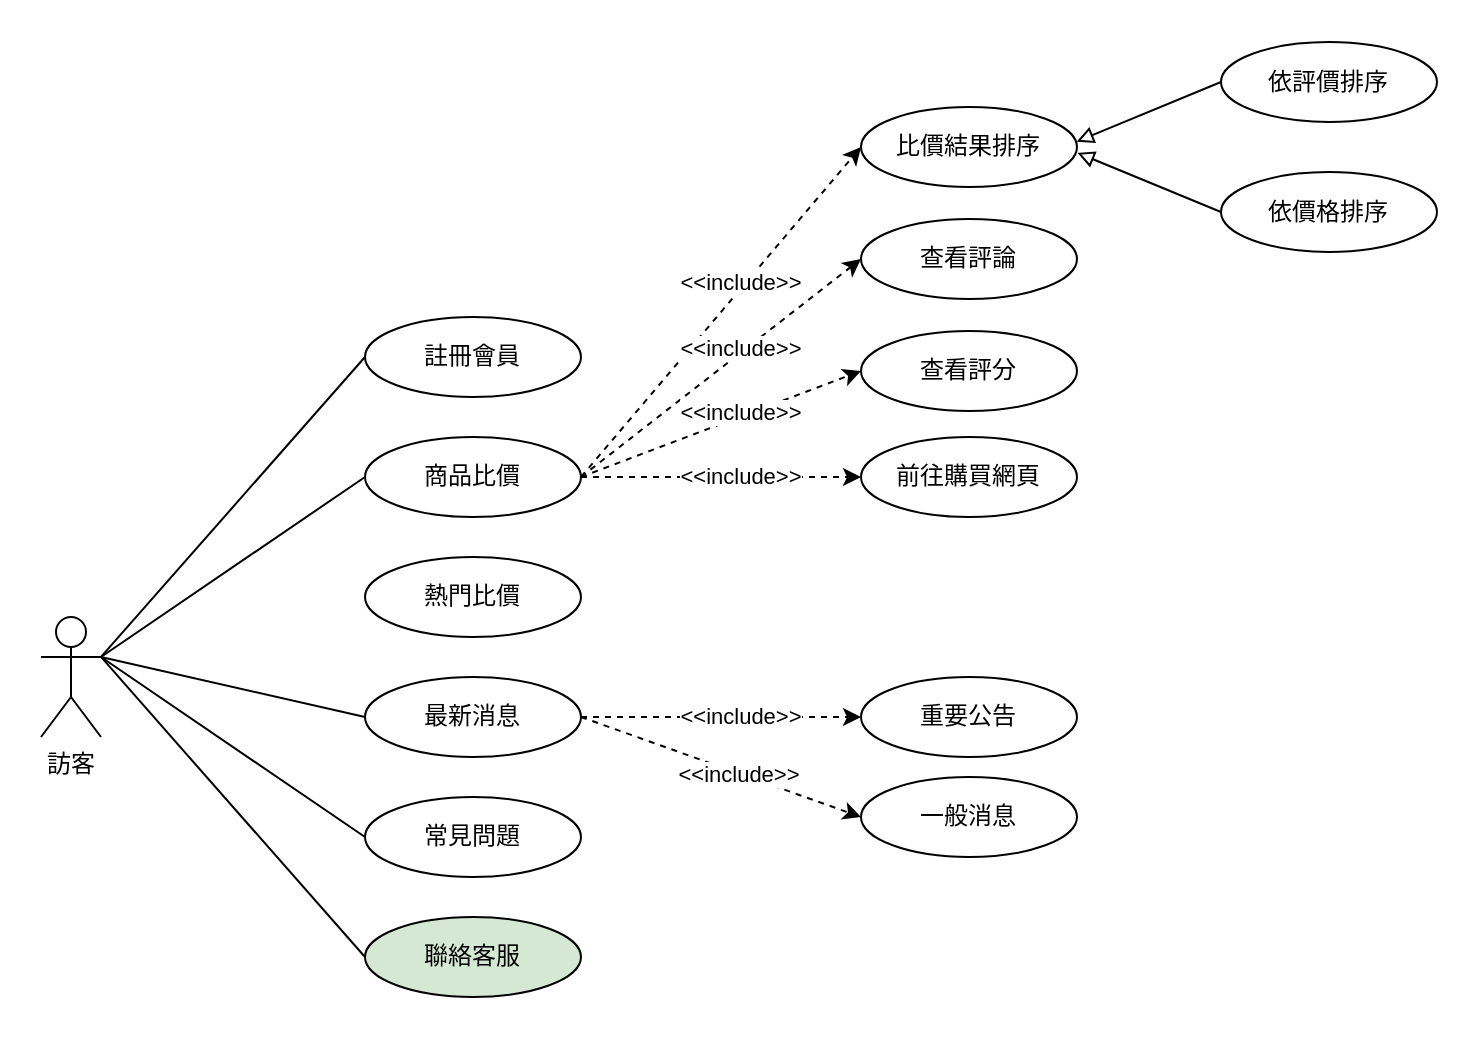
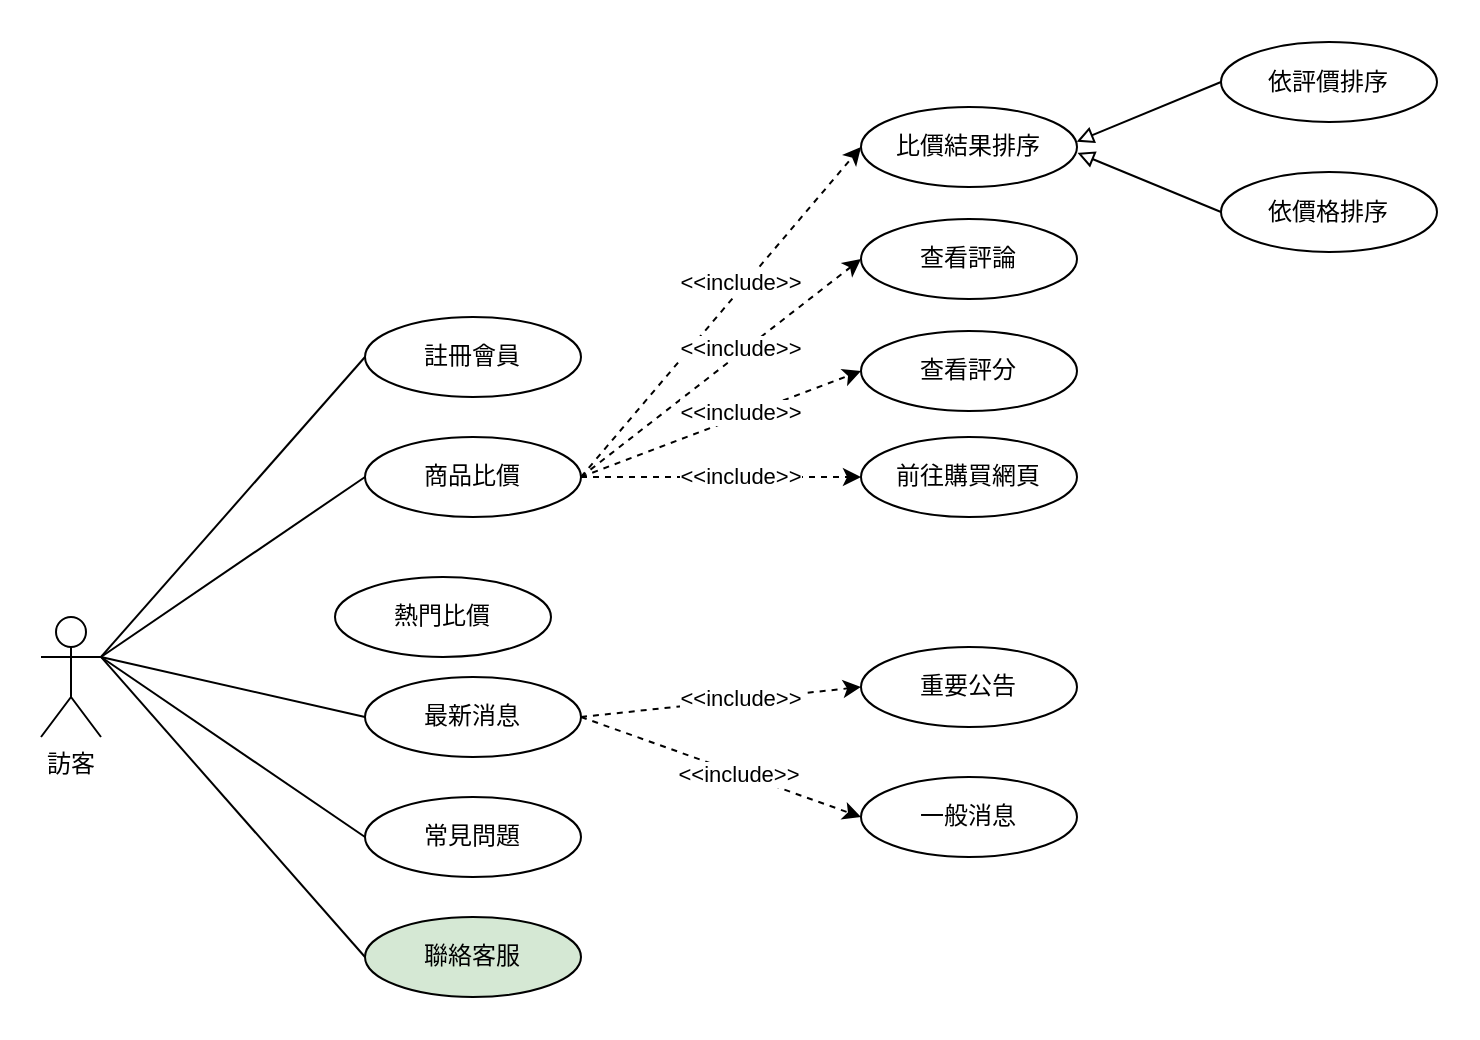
(473, 597) -> (443, 617)
(969, 717) -> (969, 687)
